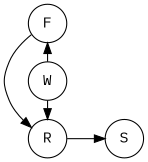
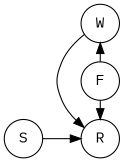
(48, 58) -> (100, 58)
(81, 139) -> (57, 139)
